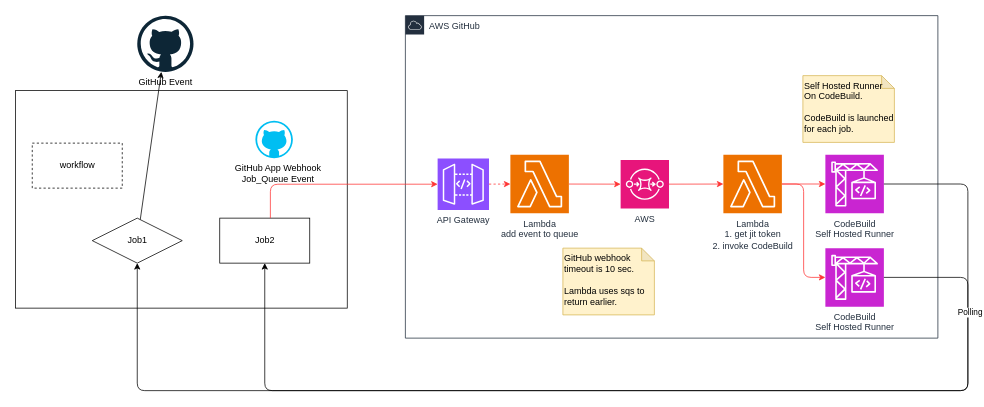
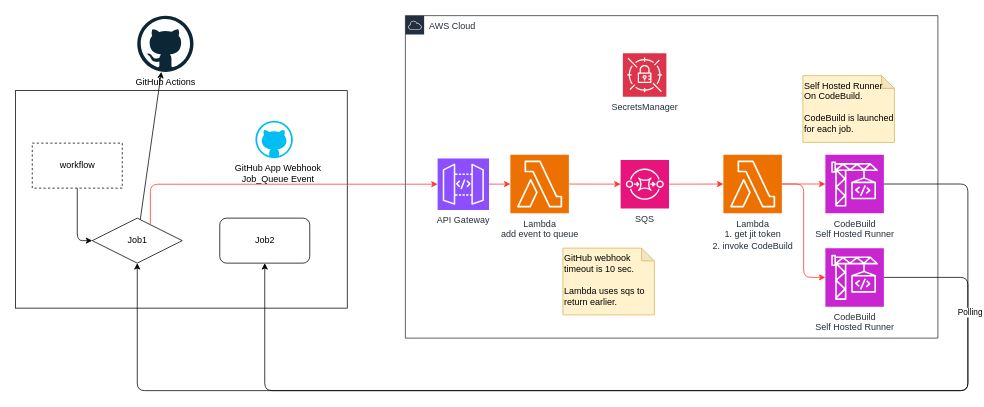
(452, 26) -> (450, 26)
none -> (645, 75)
(166, 82) -> (166, 82)
none -> (193, 184)
(495, 184) -> (495, 184)
(270, 202) -> none
none -> (77, 218)
(645, 219) -> (645, 219)
(265, 240) -> (265, 240)
